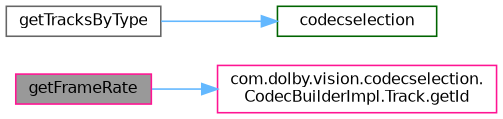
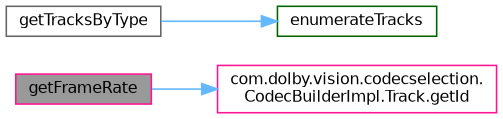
(357, 21) -> (357, 21)
